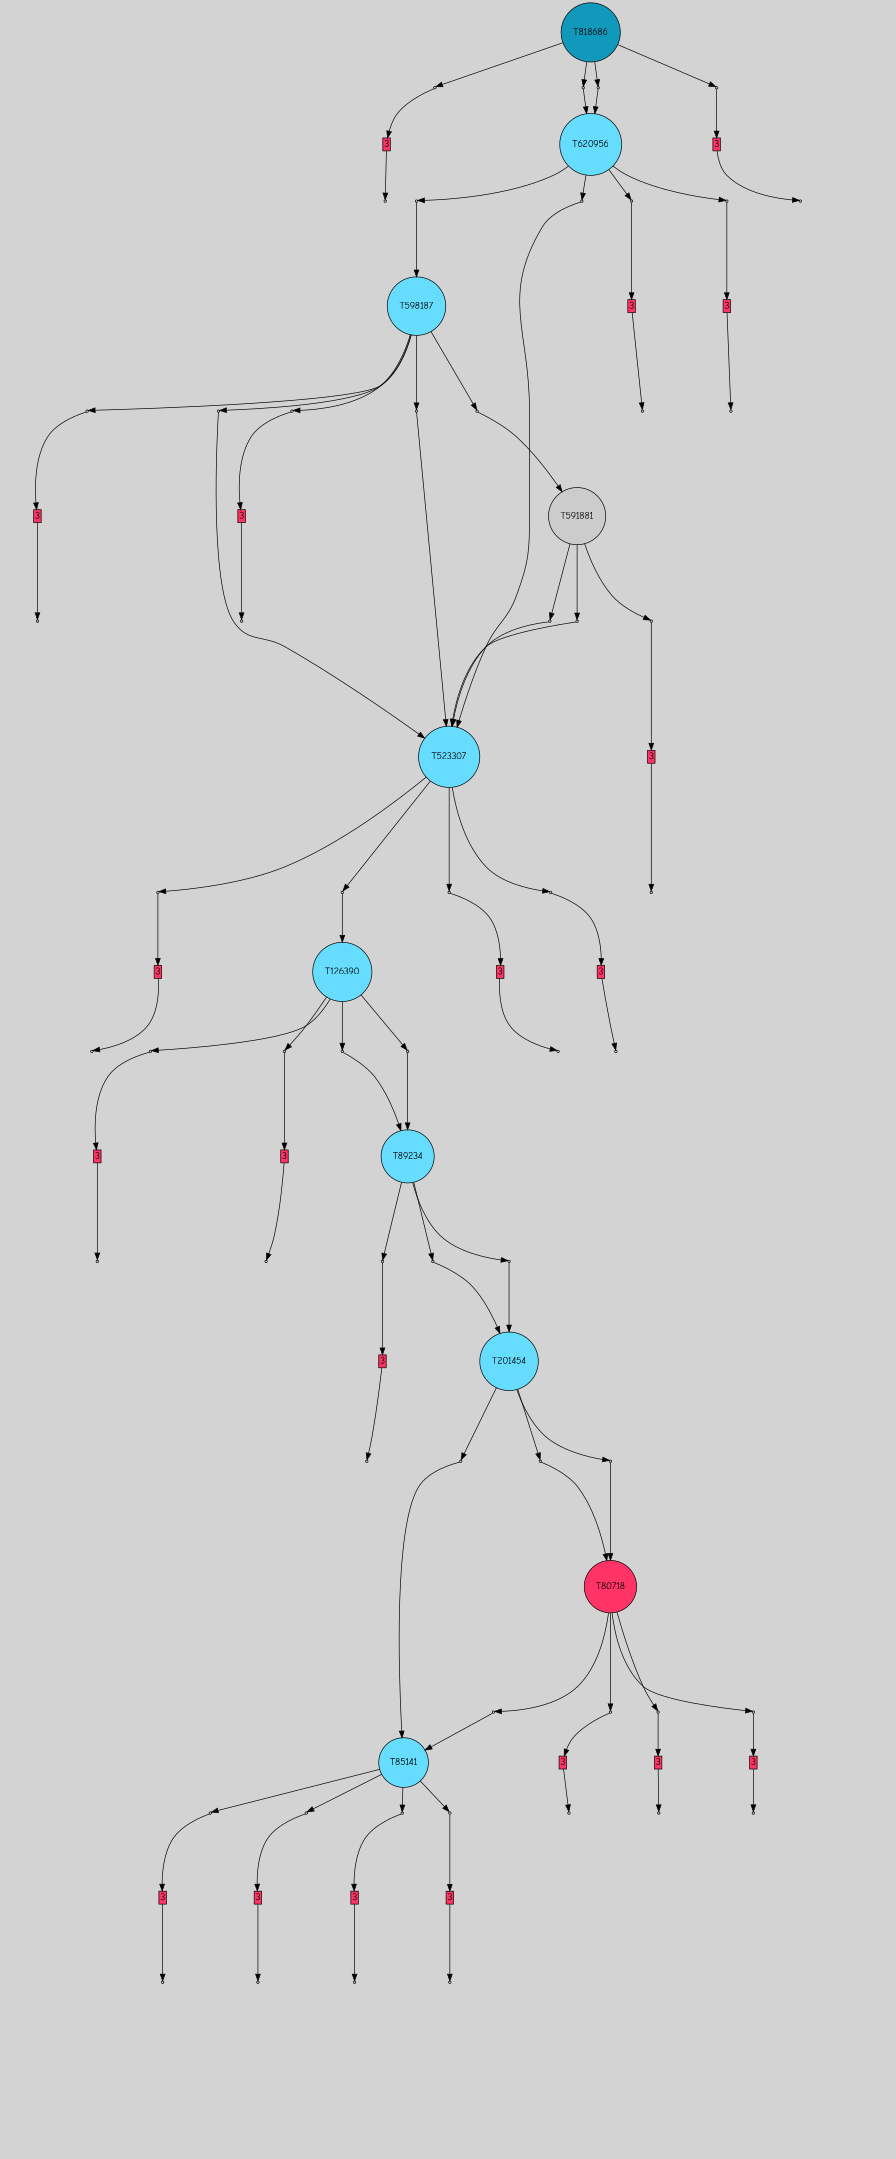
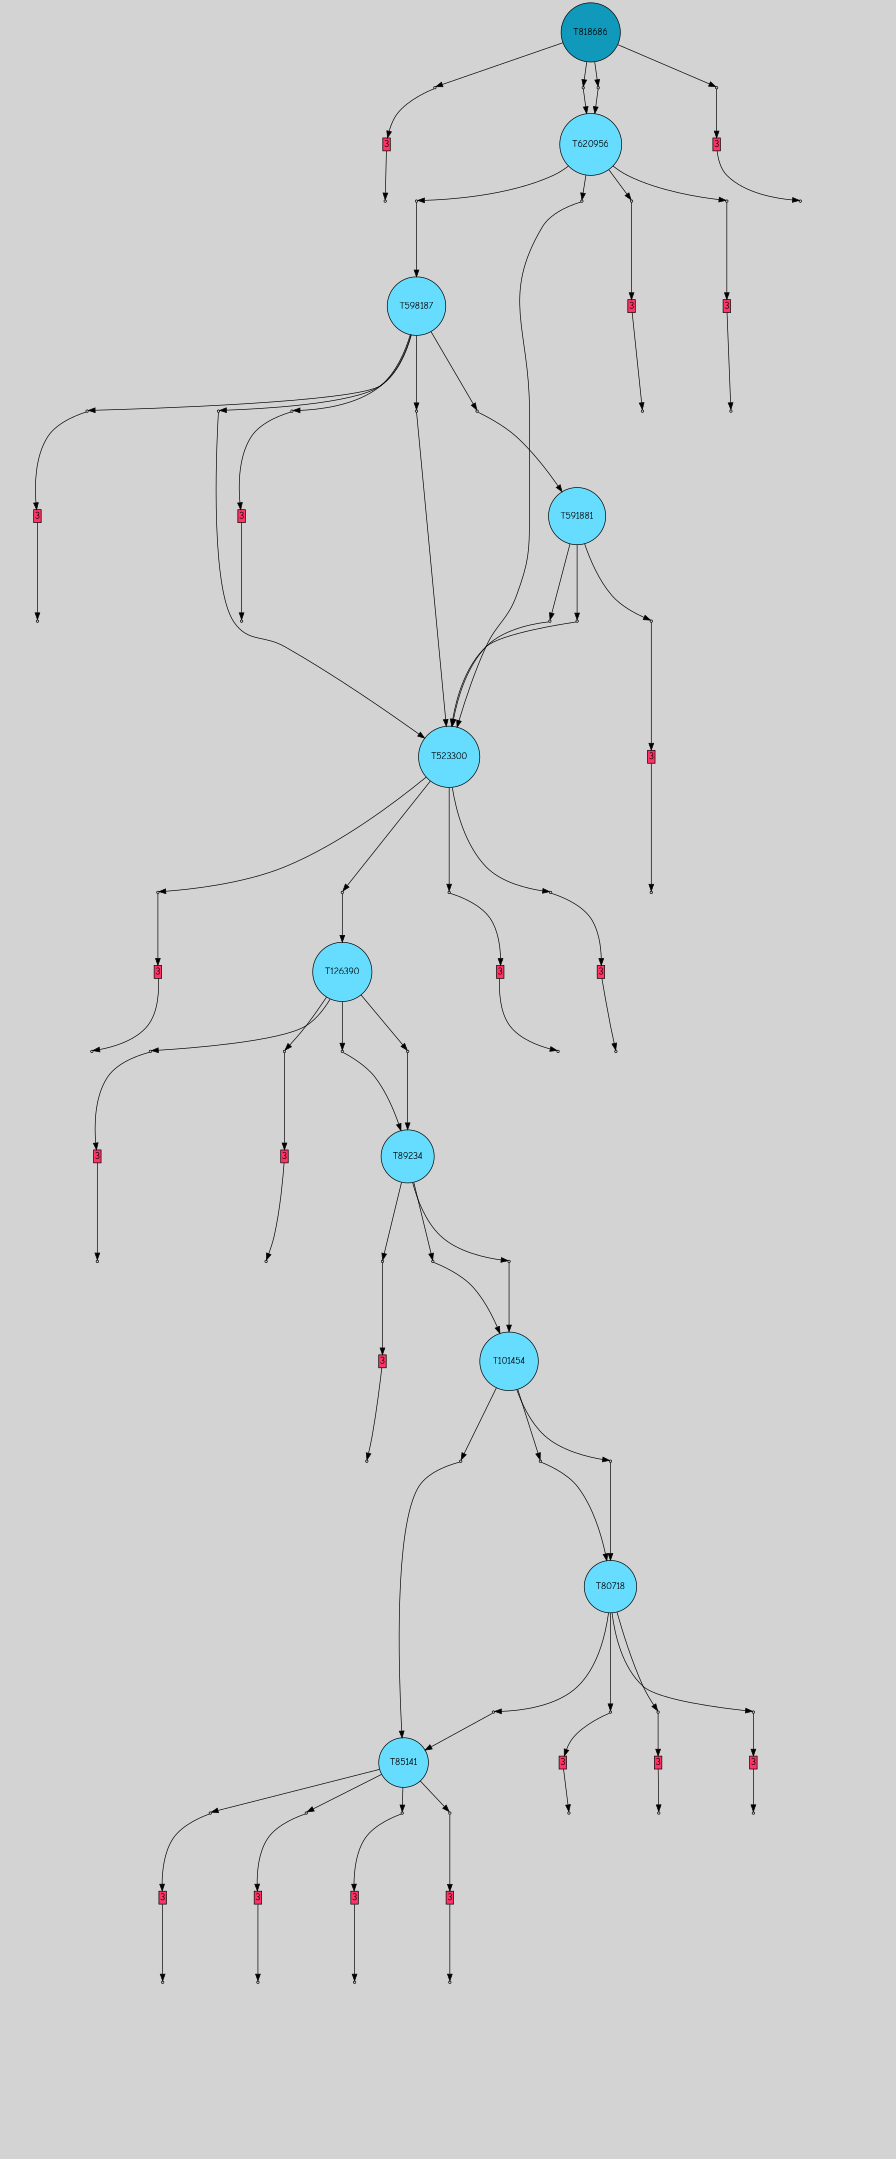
(577, 516) -> (577, 516)
(449, 757) -> (449, 757)
(509, 1361) -> (509, 1361)
(610, 1587) -> (610, 1587)
